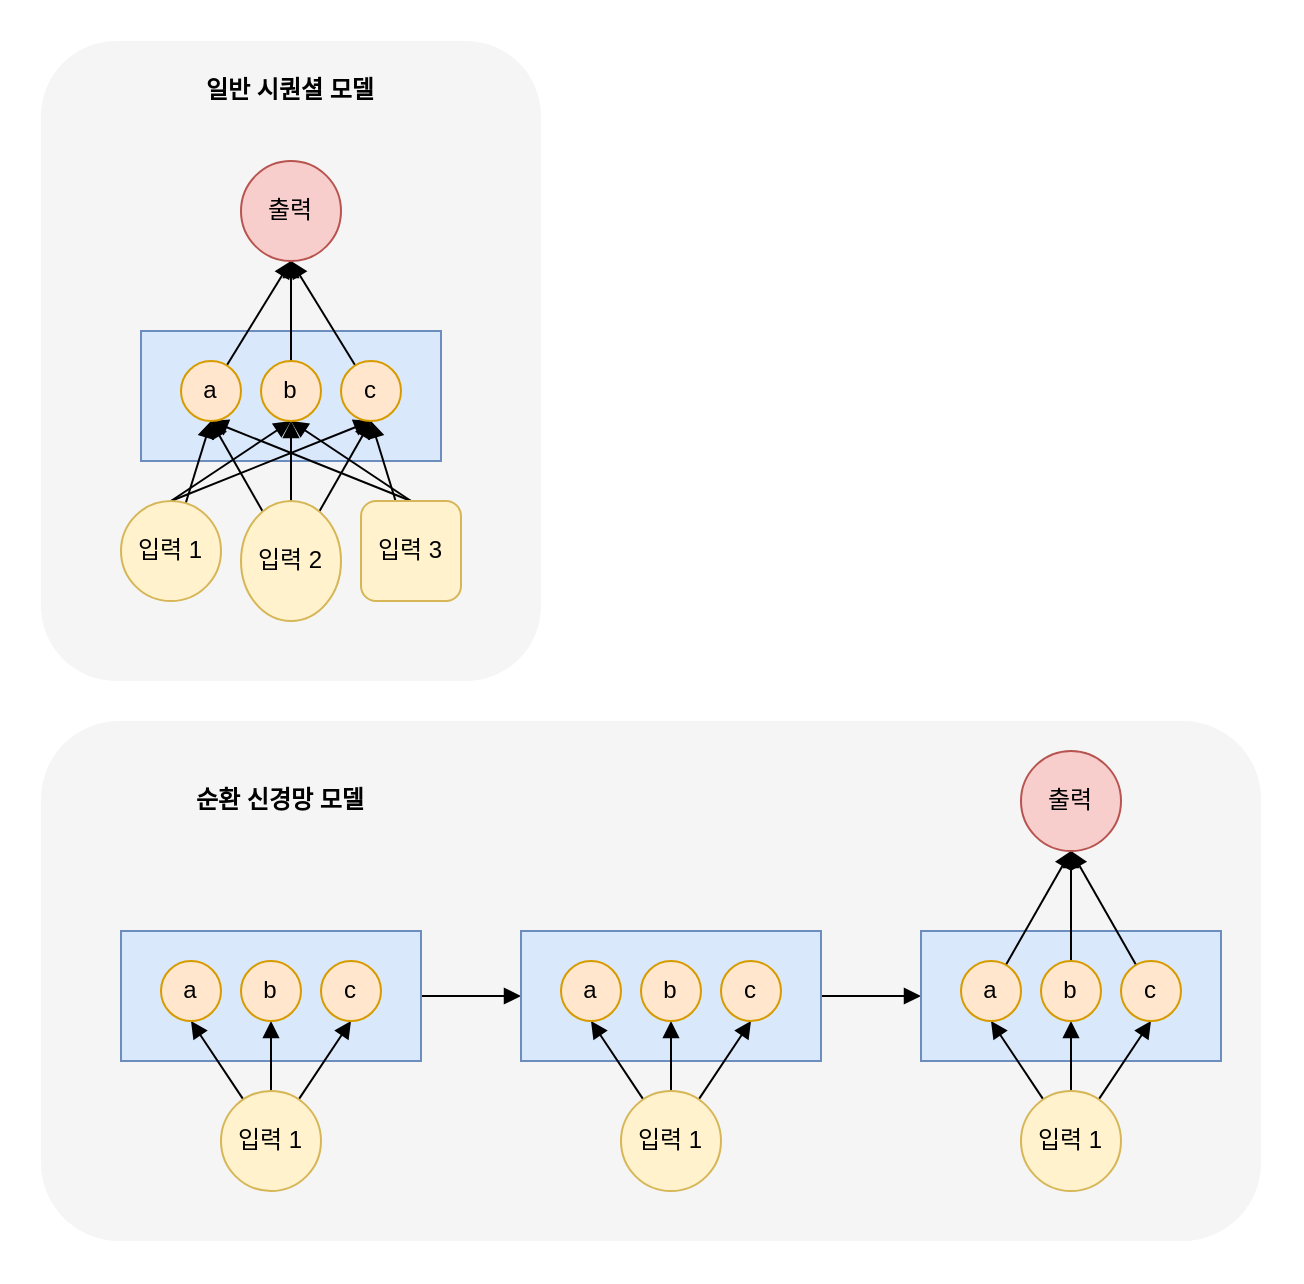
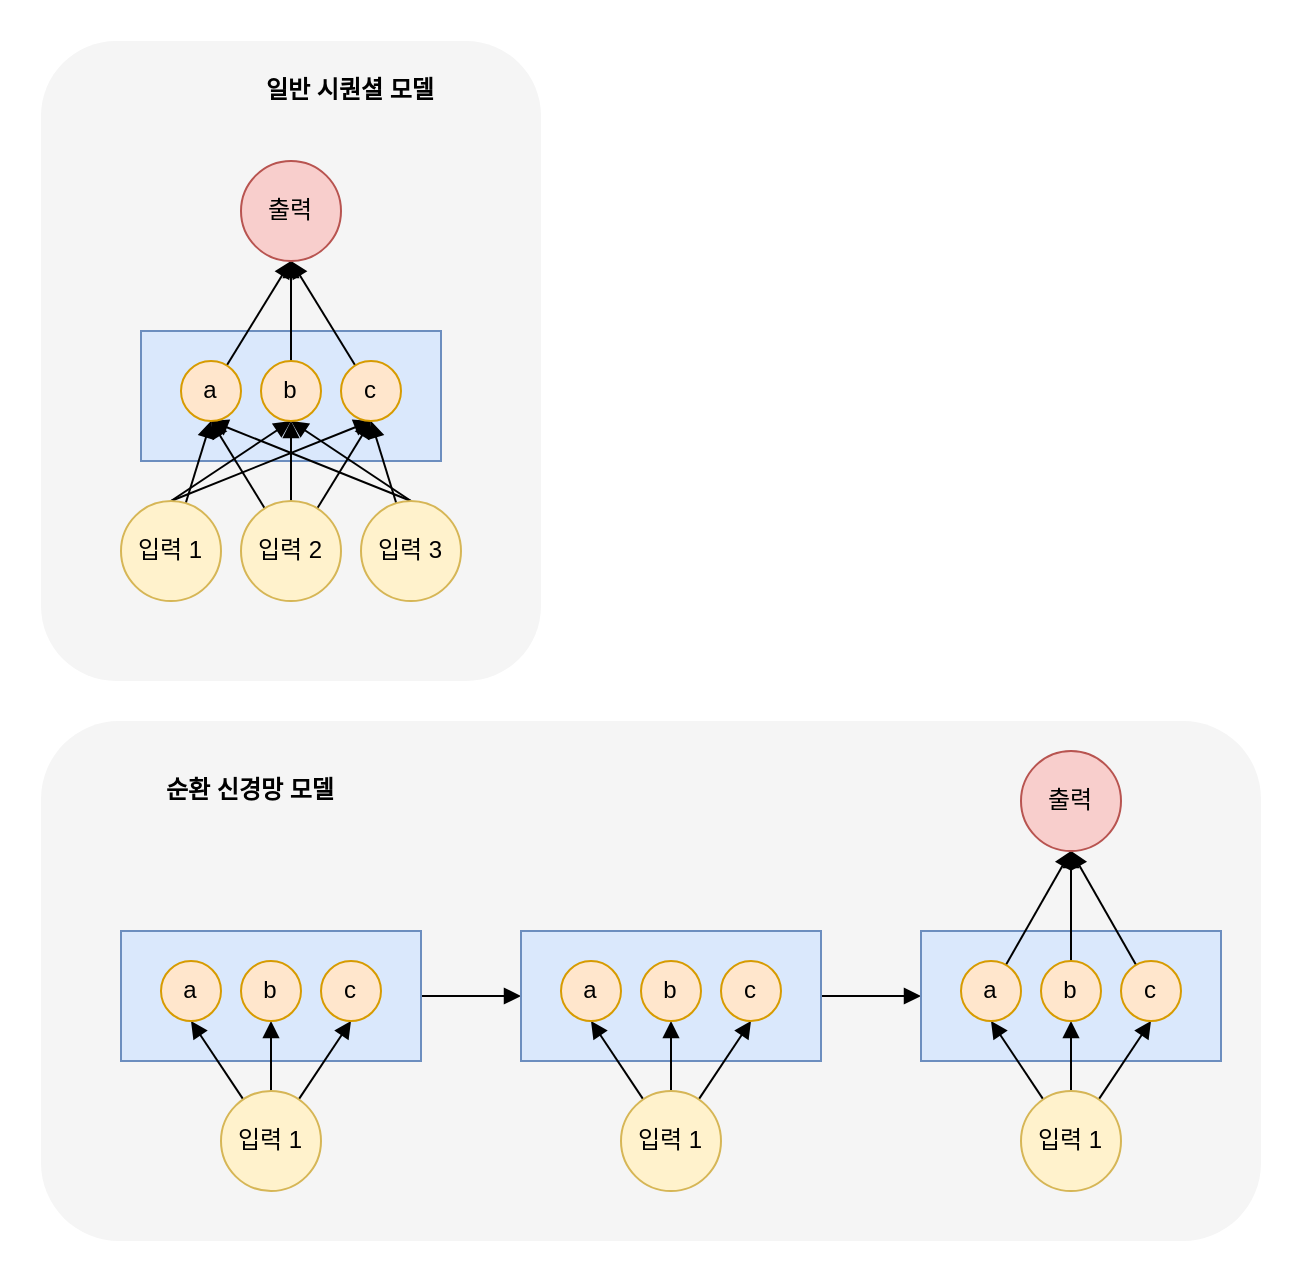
(291, 91) -> (351, 91)
(411, 551) -> (411, 551)
(291, 561) -> (291, 551)
(281, 801) -> (251, 791)
